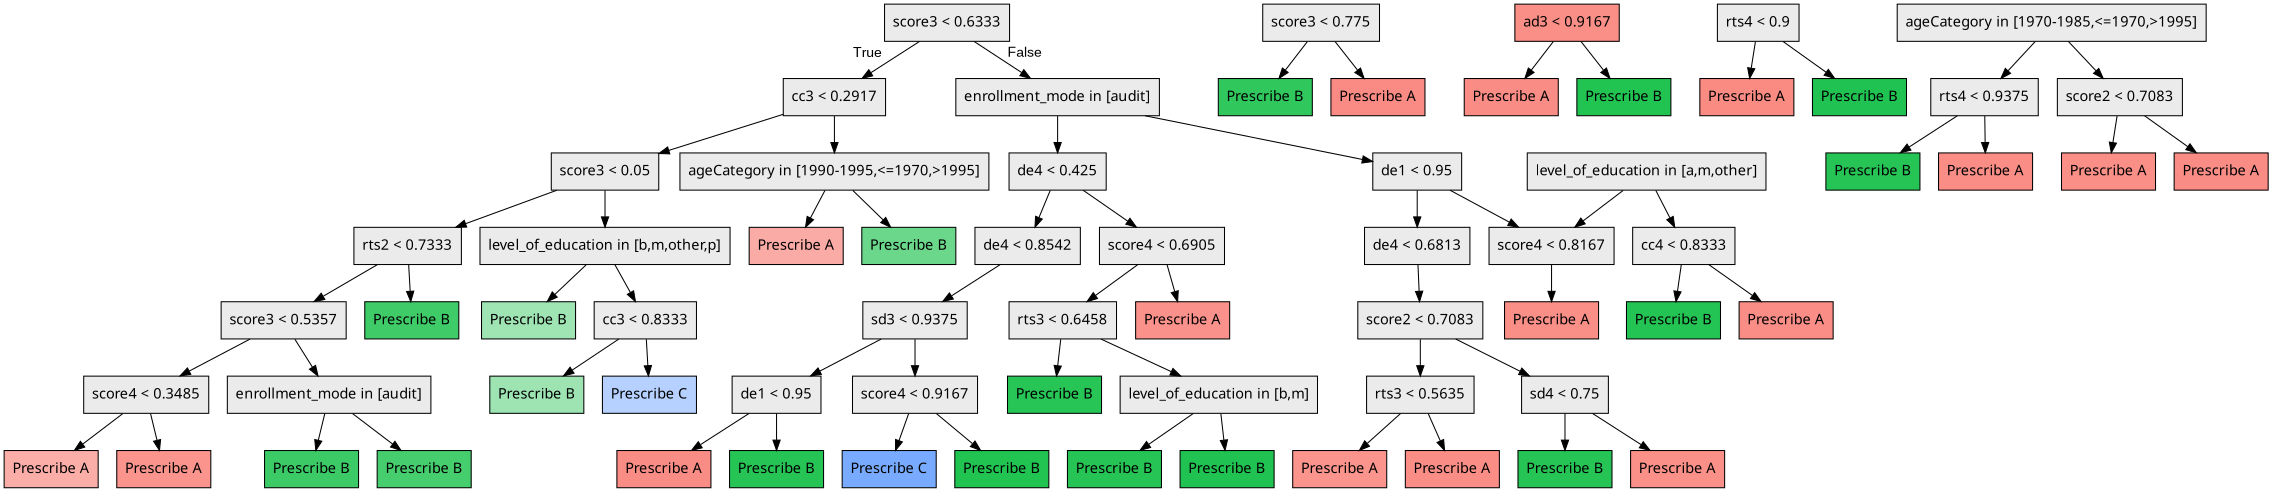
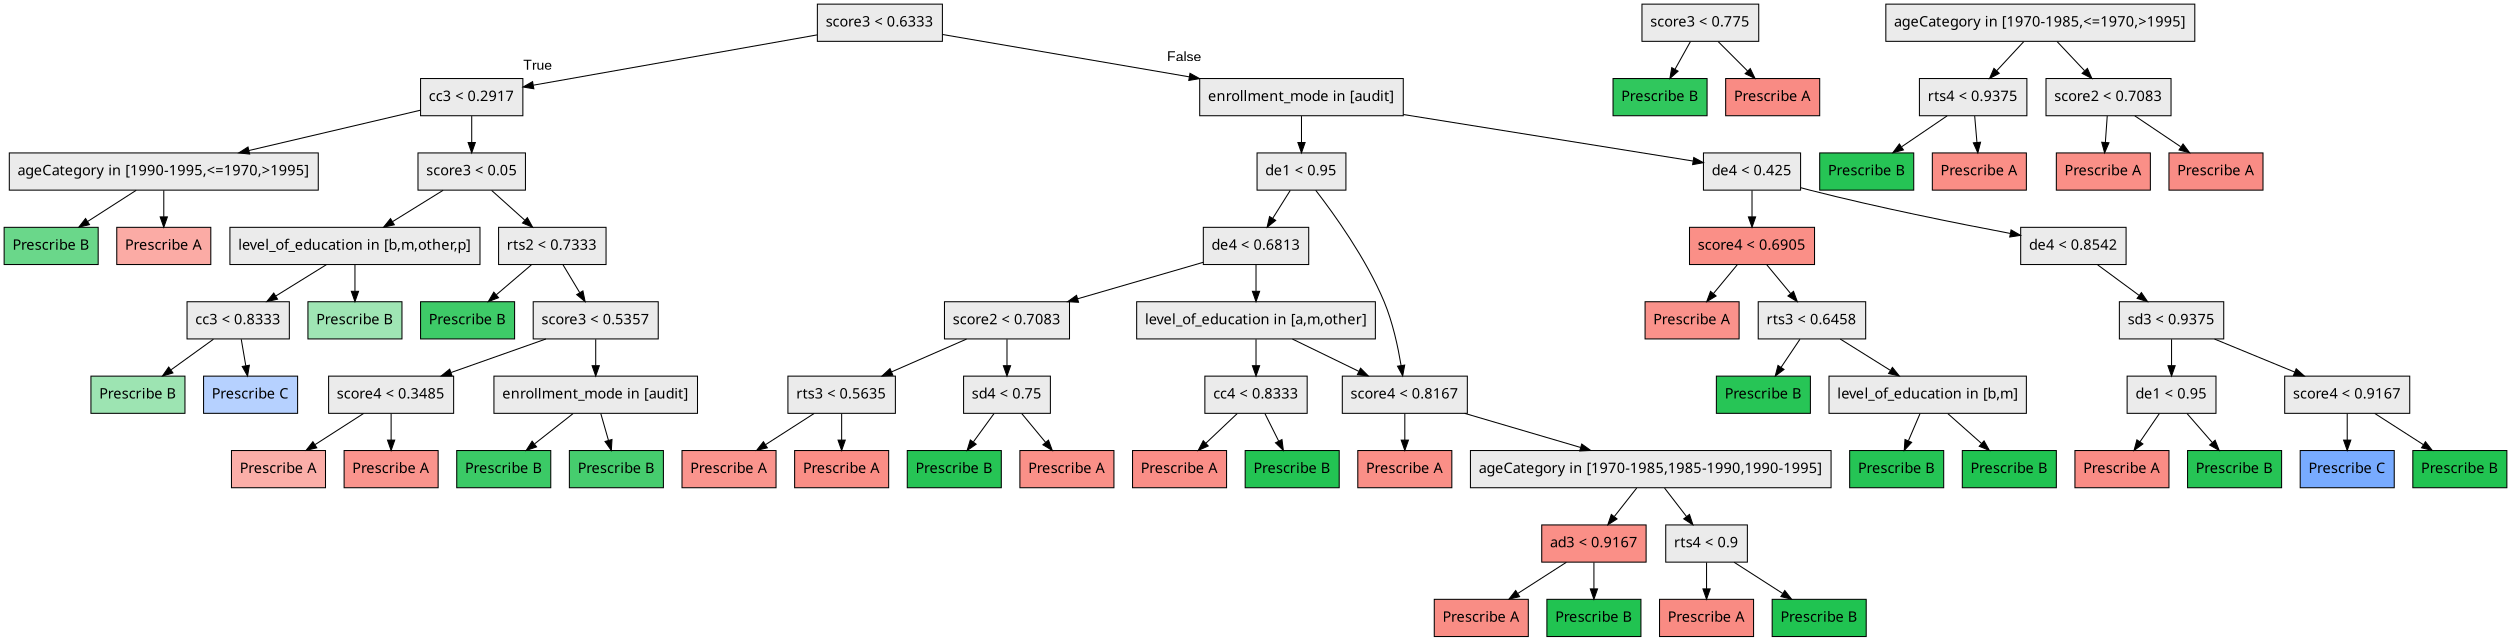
(1162, 246) -> (1752, 246)
none -> (1256, 278)
none -> (1651, 469)
